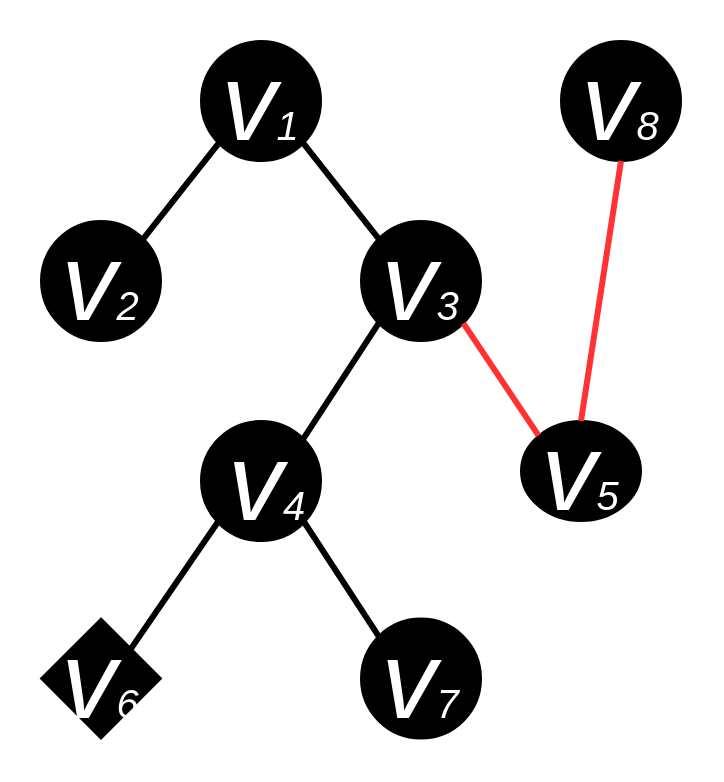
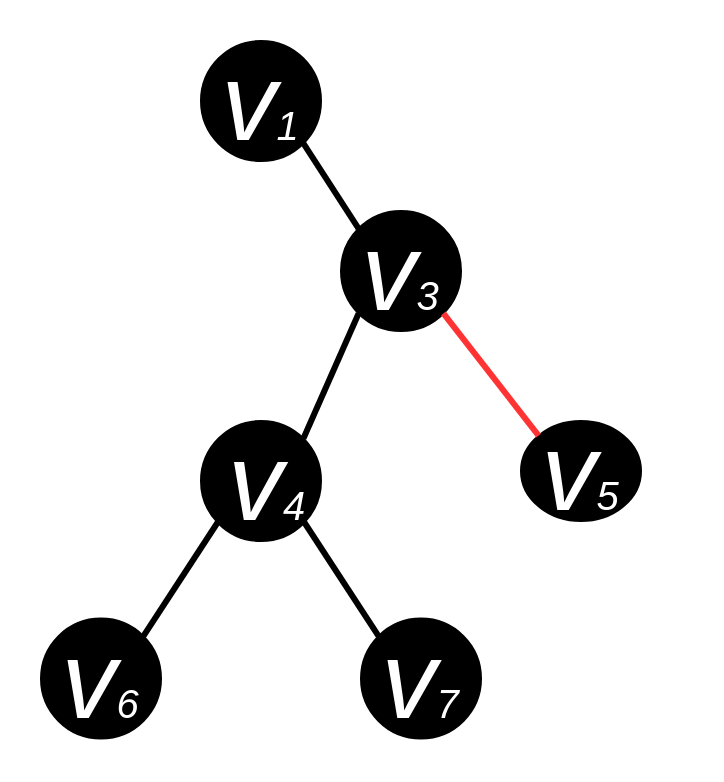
(621, 101) -> none
(181, 191) -> none
(101, 281) -> none
(421, 281) -> (401, 271)
(601, 291) -> none
(101, 679) -> (101, 679)
